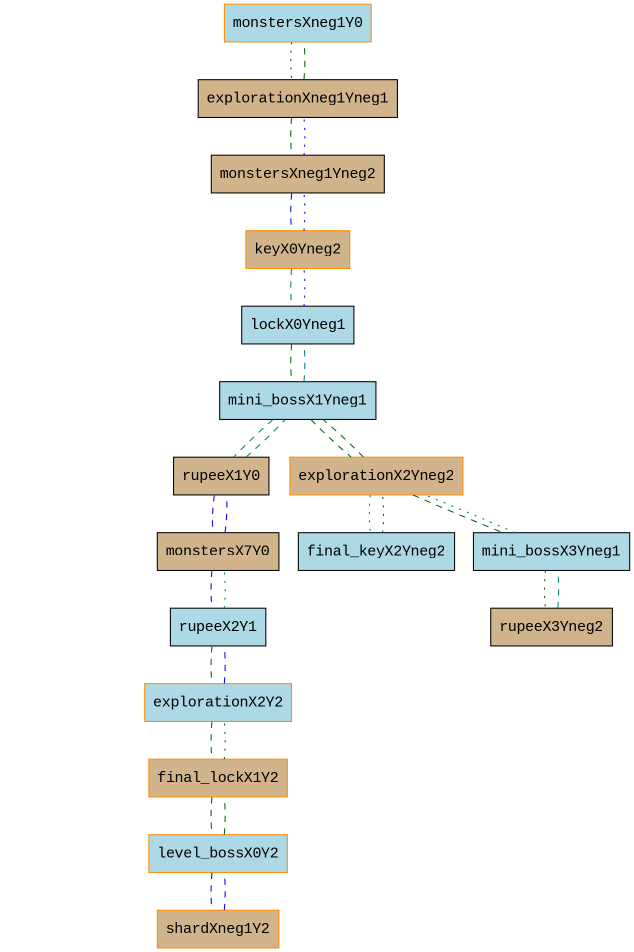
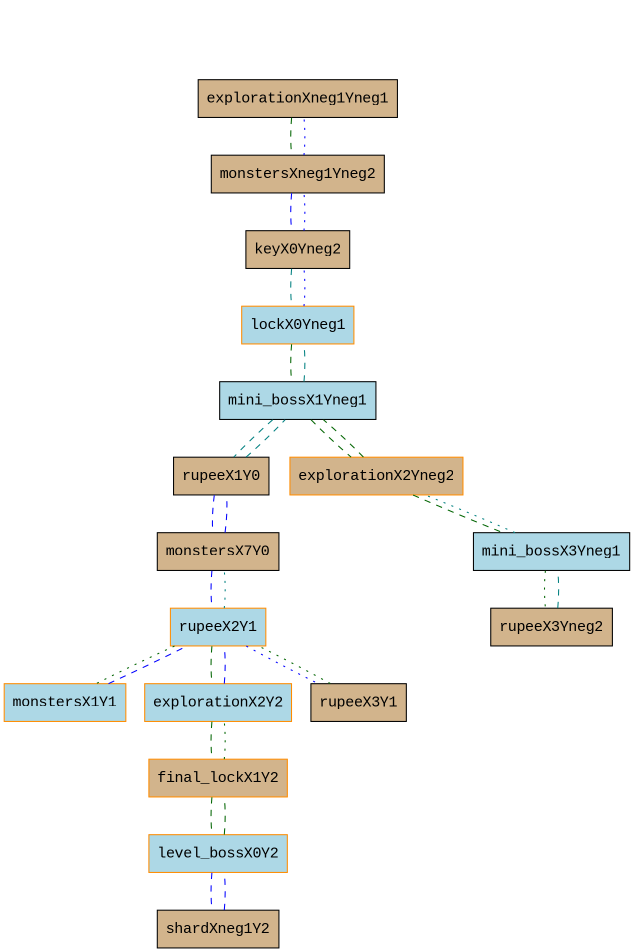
(298, 23) -> none
(298, 250) -> (298, 250)
(298, 325) -> (298, 325)
(376, 552) -> none
(218, 627) -> (218, 627)
none -> (65, 703)
none -> (359, 703)
(218, 929) -> (218, 929)
